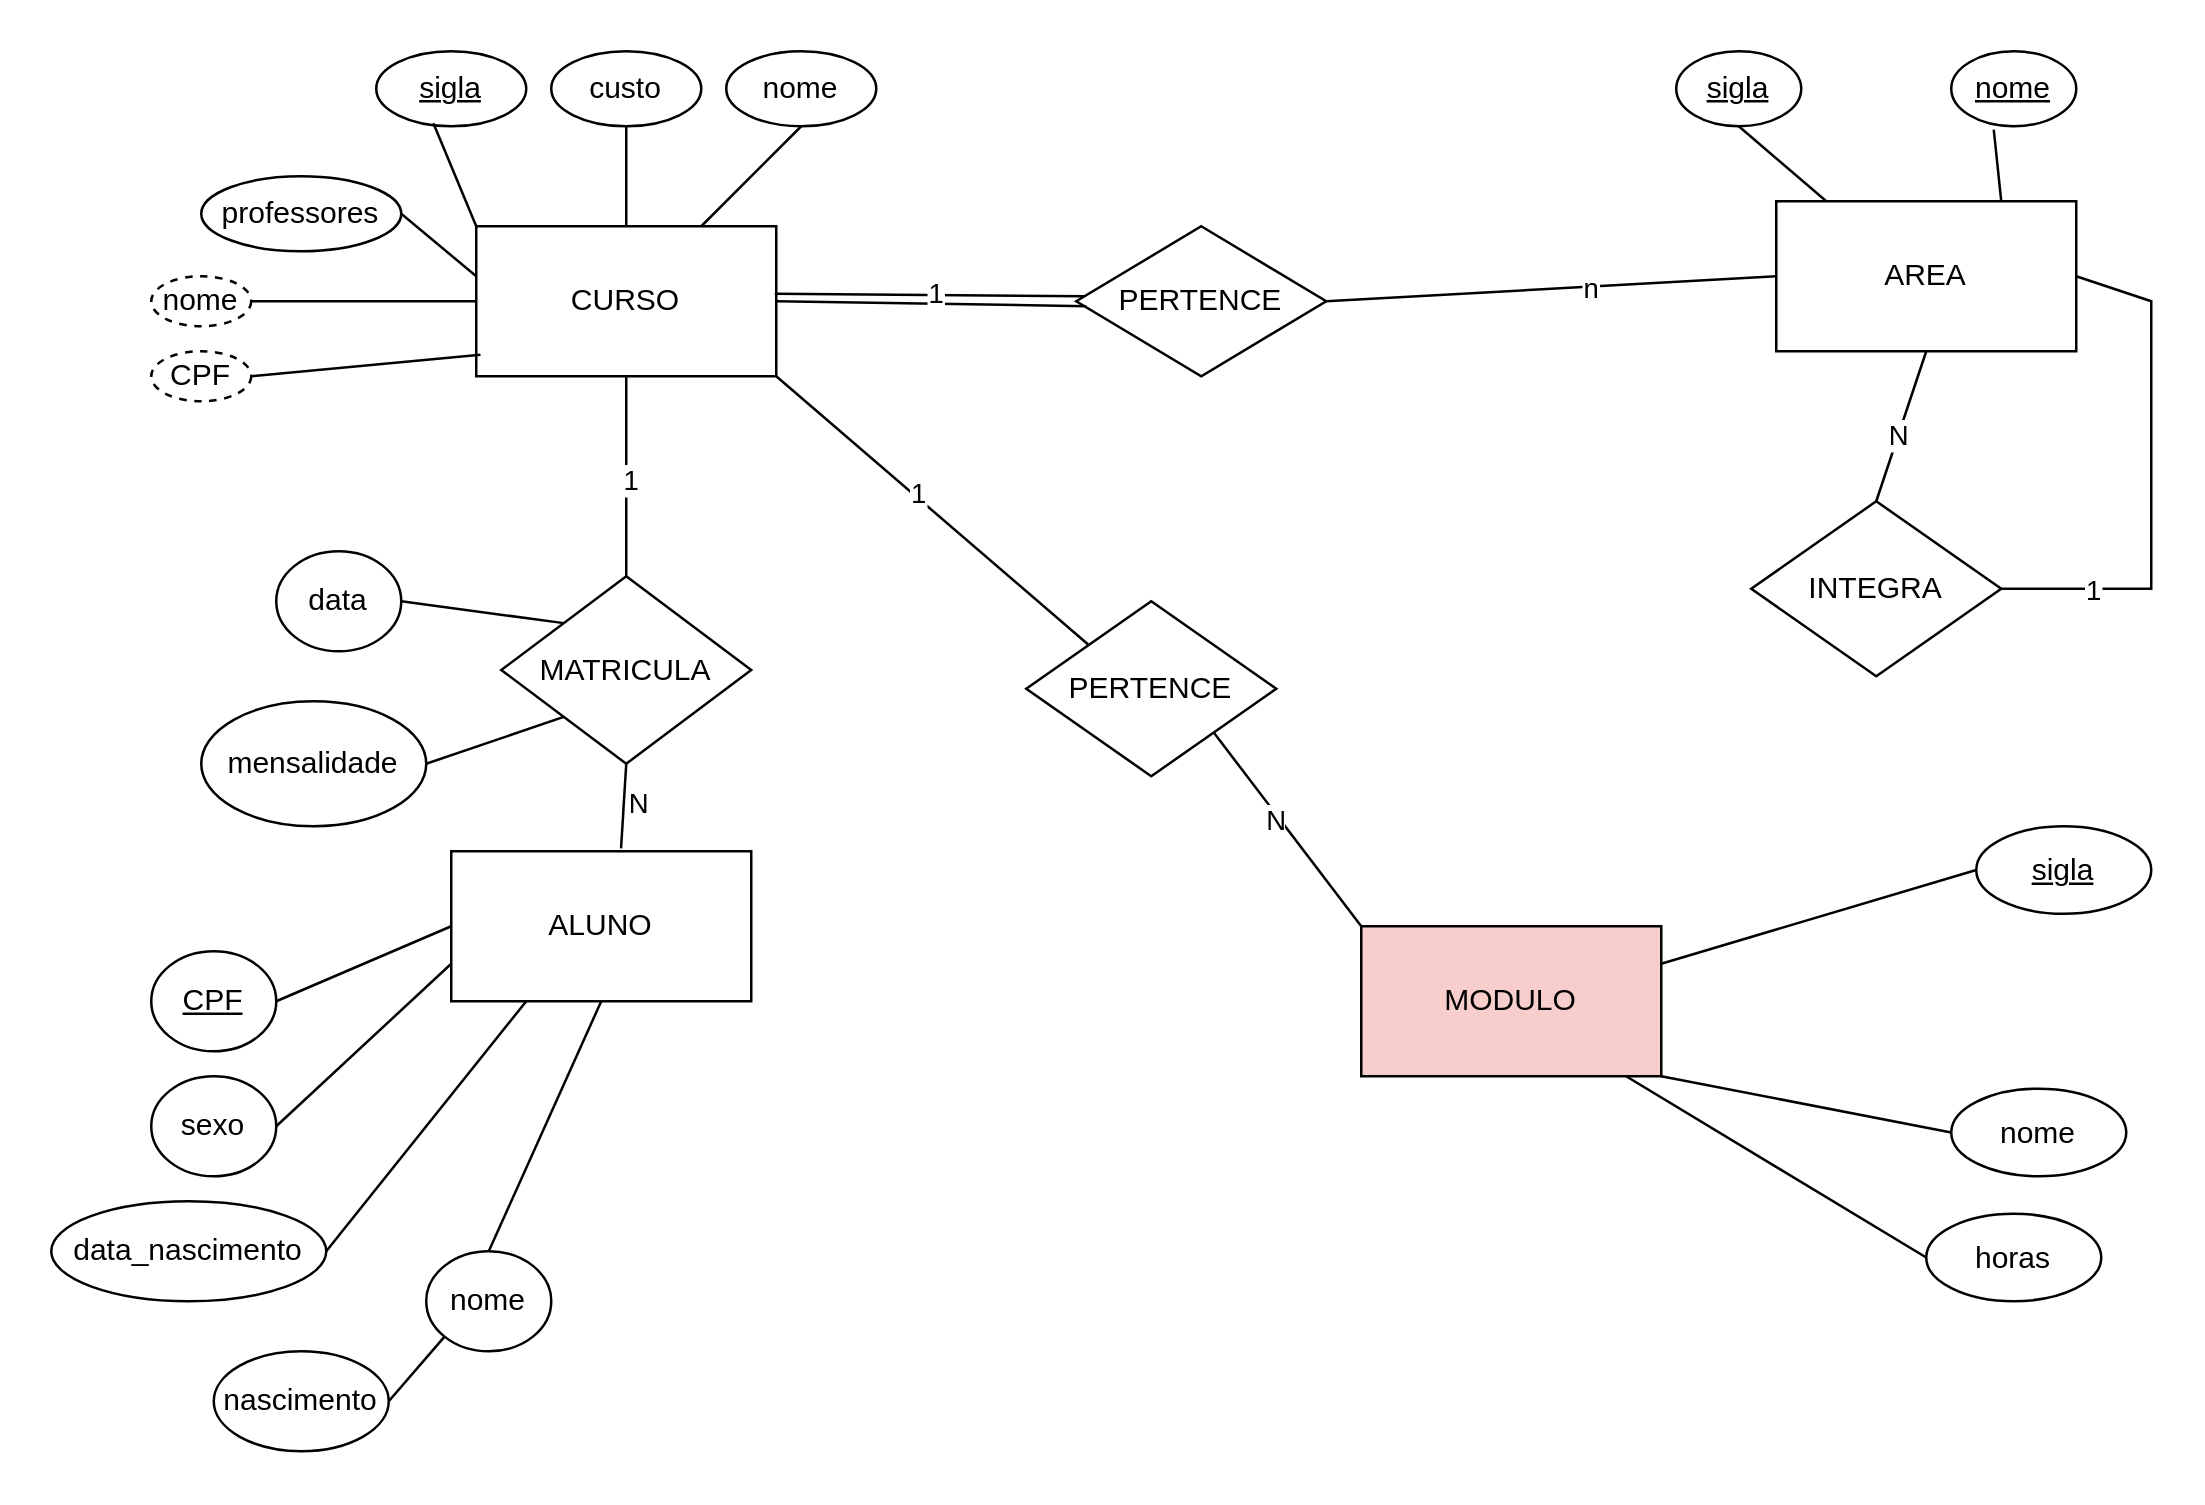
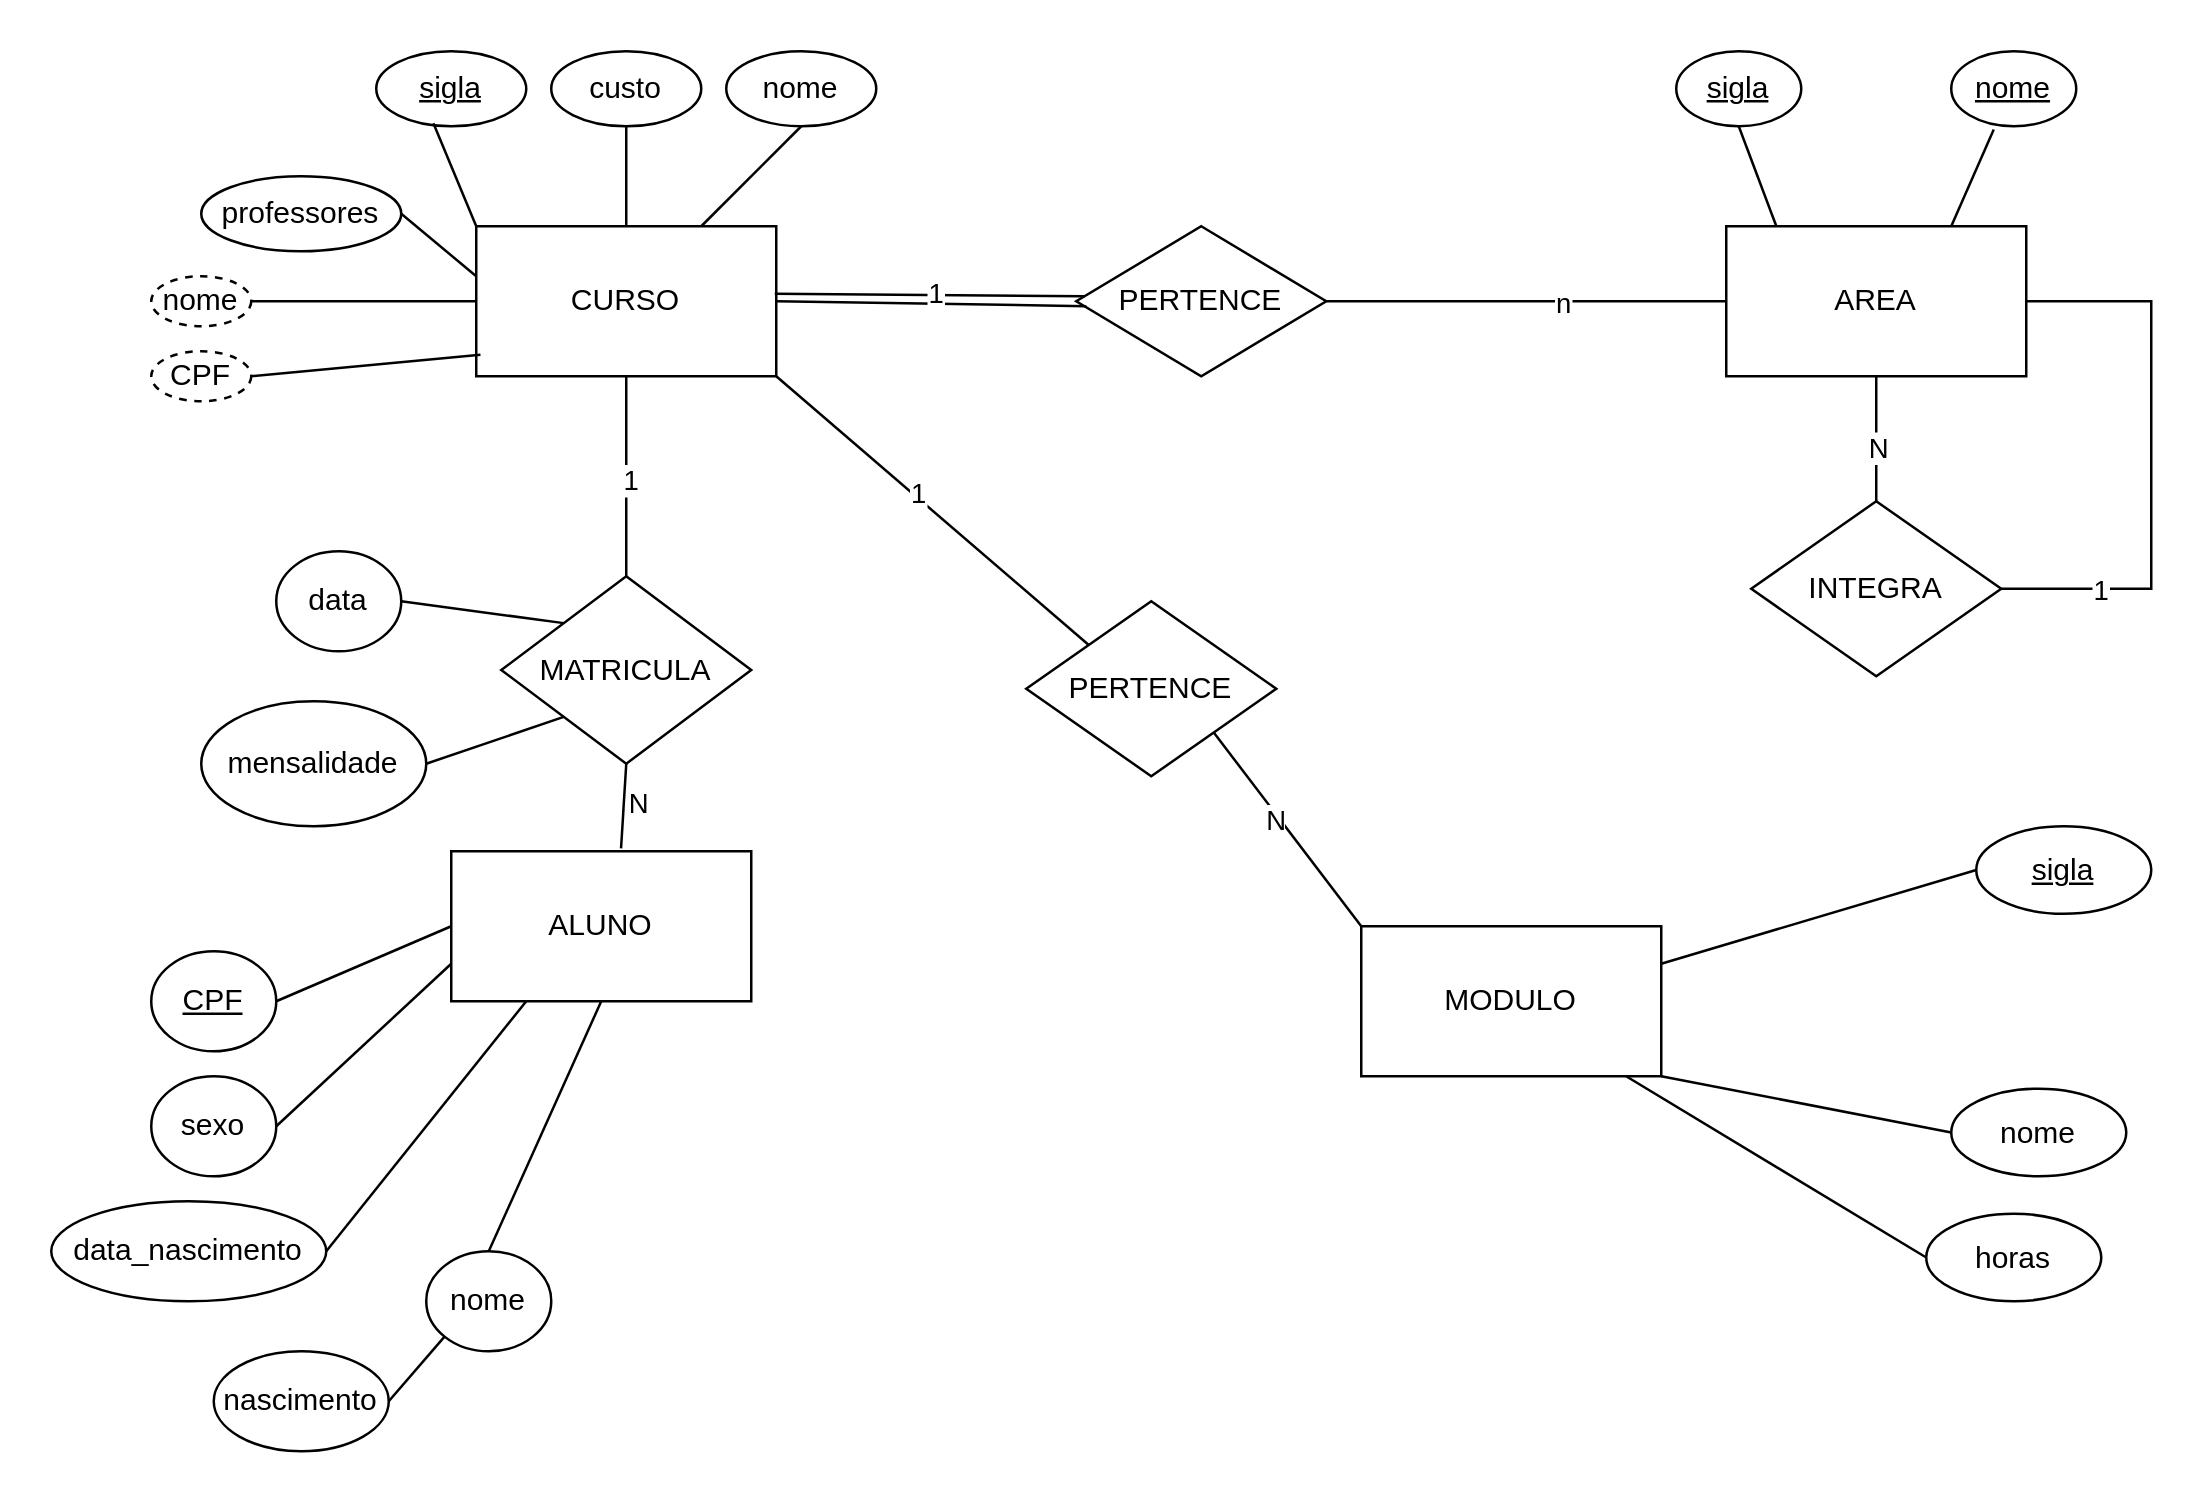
(1926, 276) -> (1876, 301)
(1511, 1001) -> (1511, 1001)
